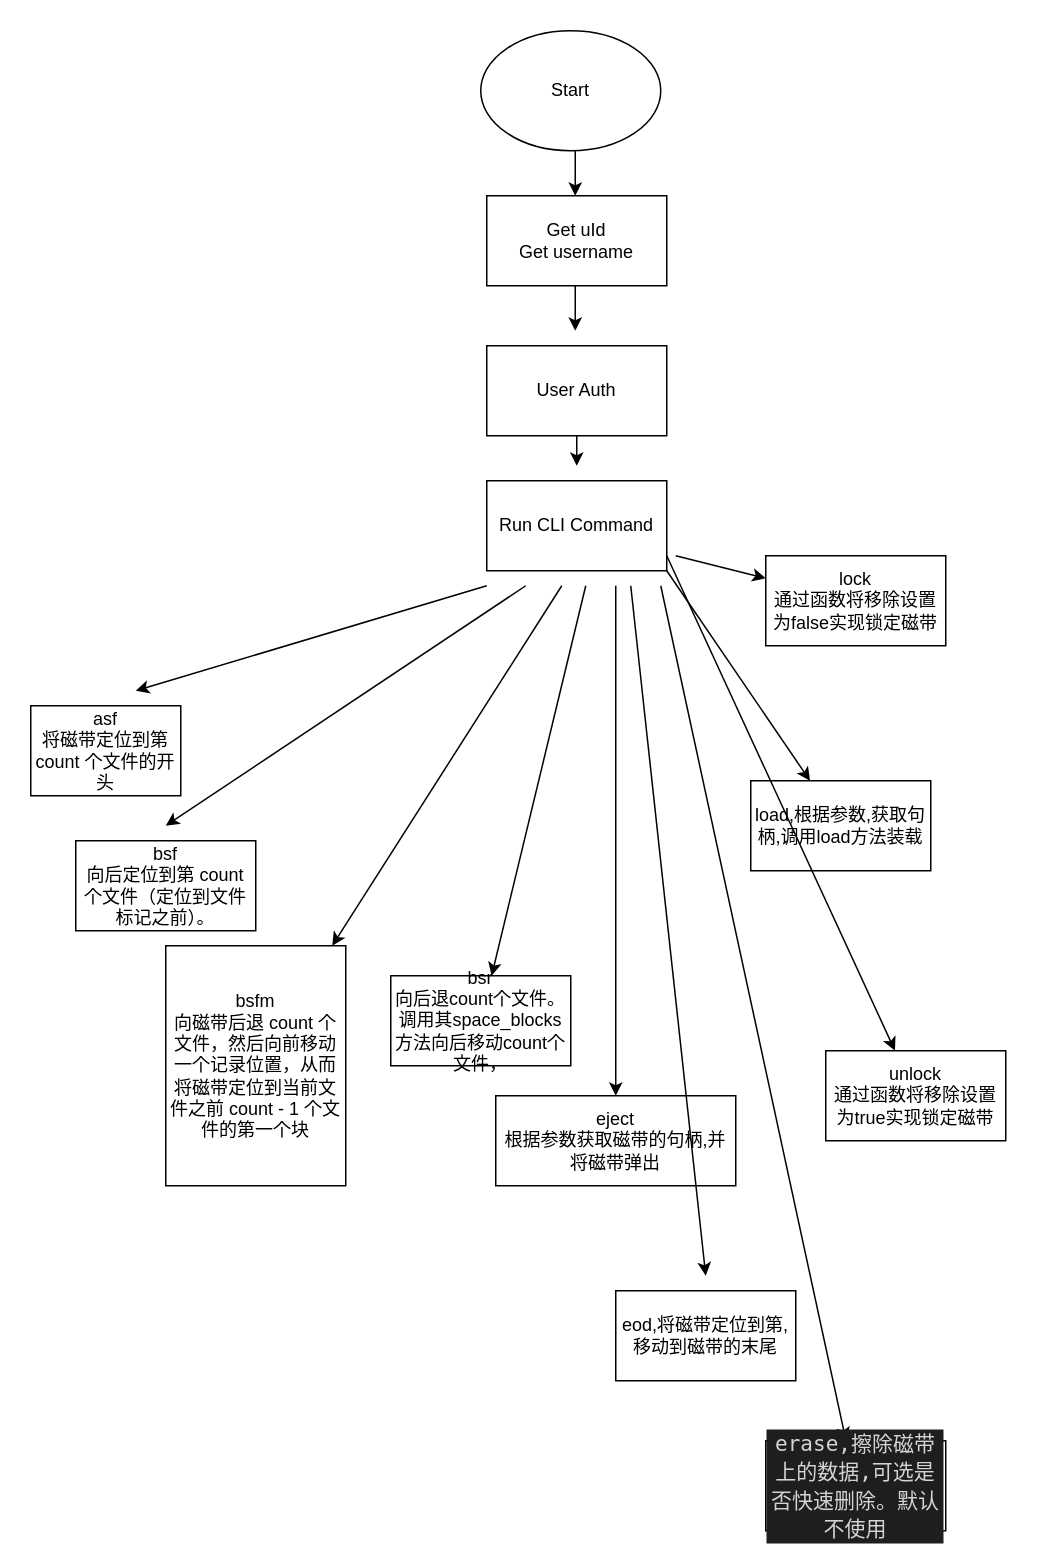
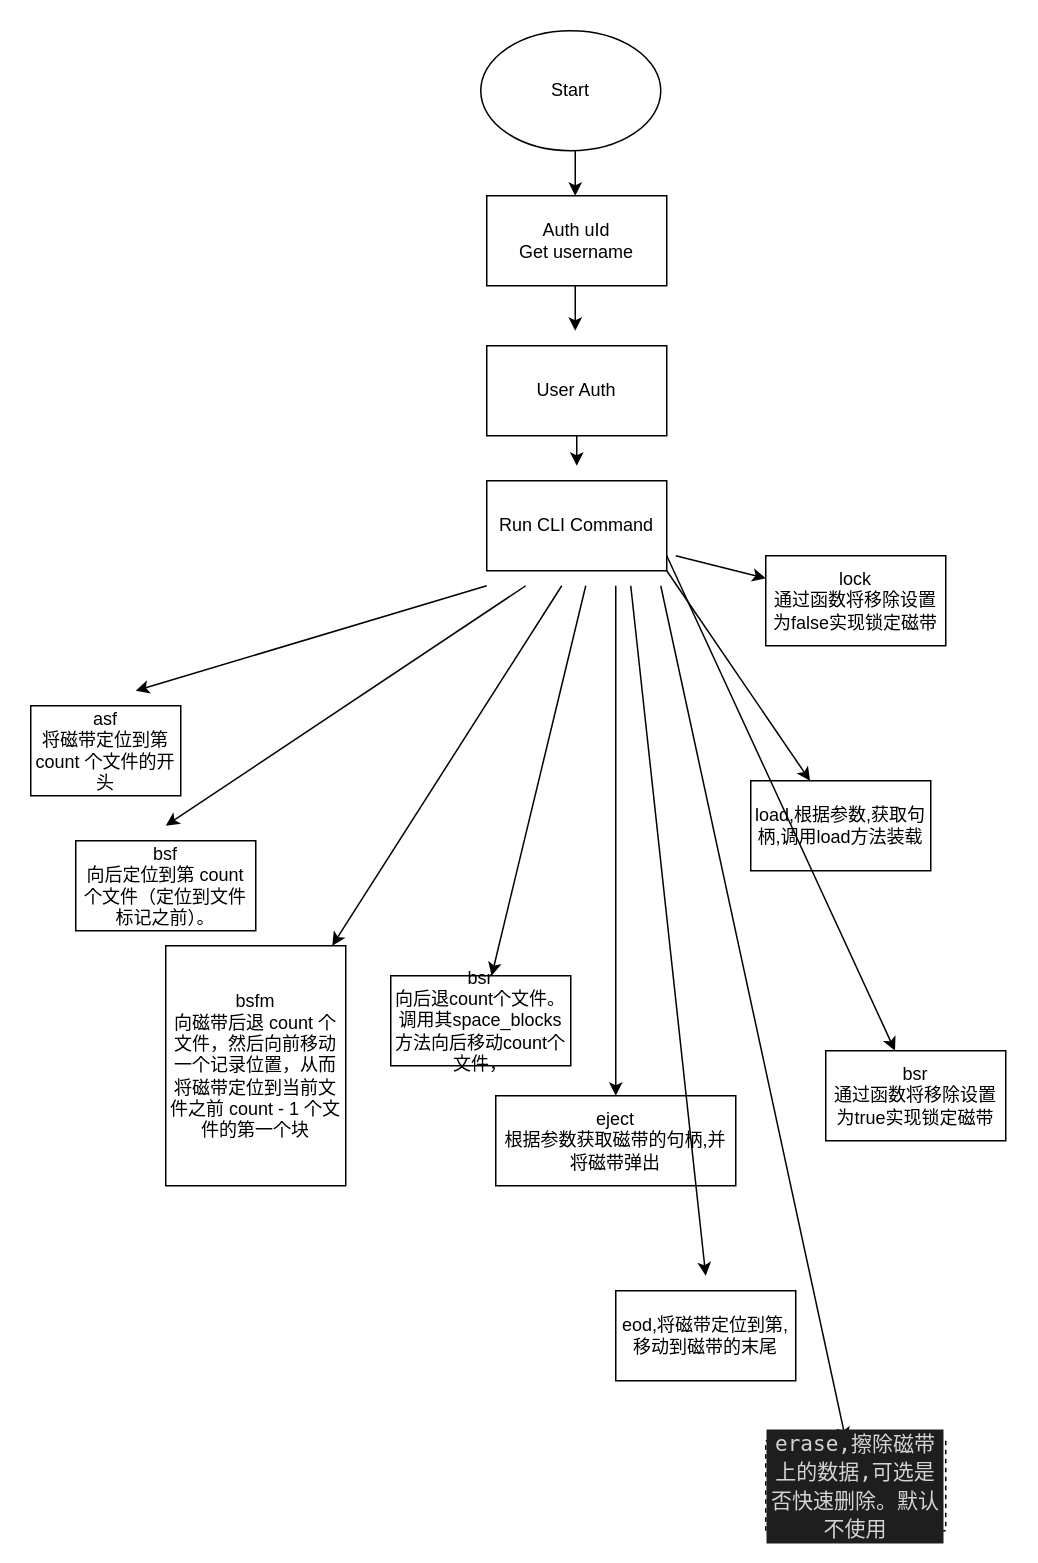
(577, 241) -> (577, 241)
(916, 1096) -> (916, 1096)
(856, 1486) -> (856, 1486)
